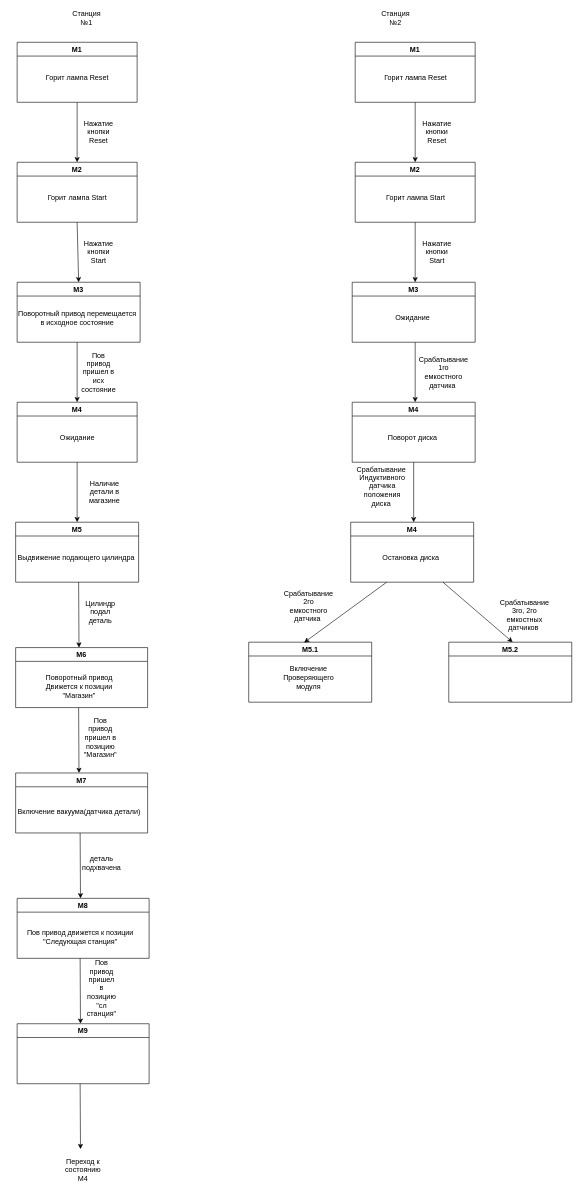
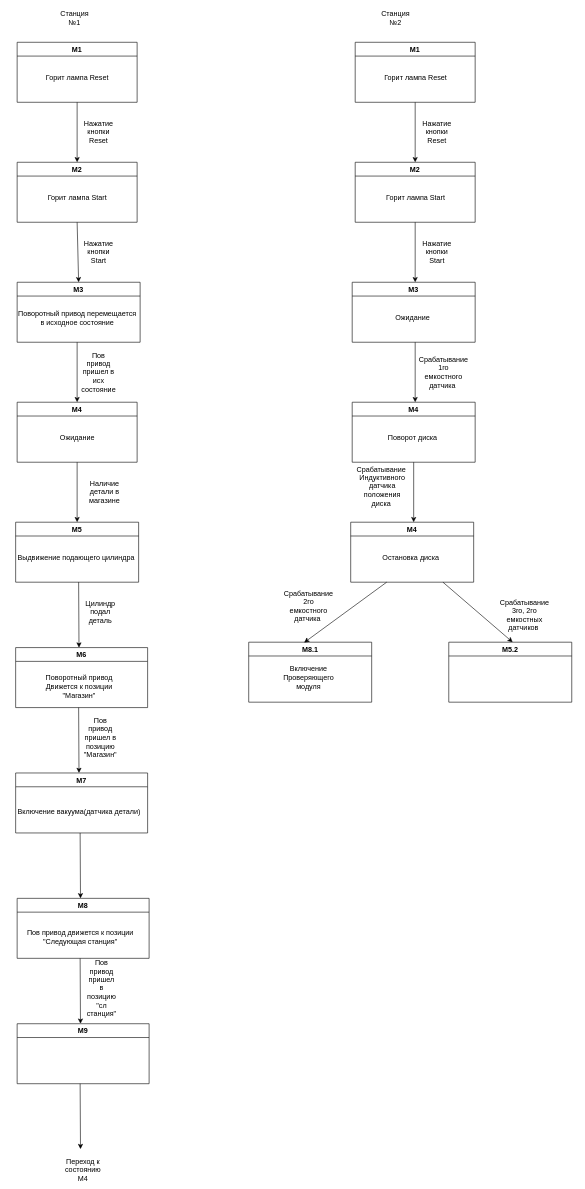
(87, 18) -> (75, 18)
(310, 650) -> (310, 650)
(102, 863) -> none
